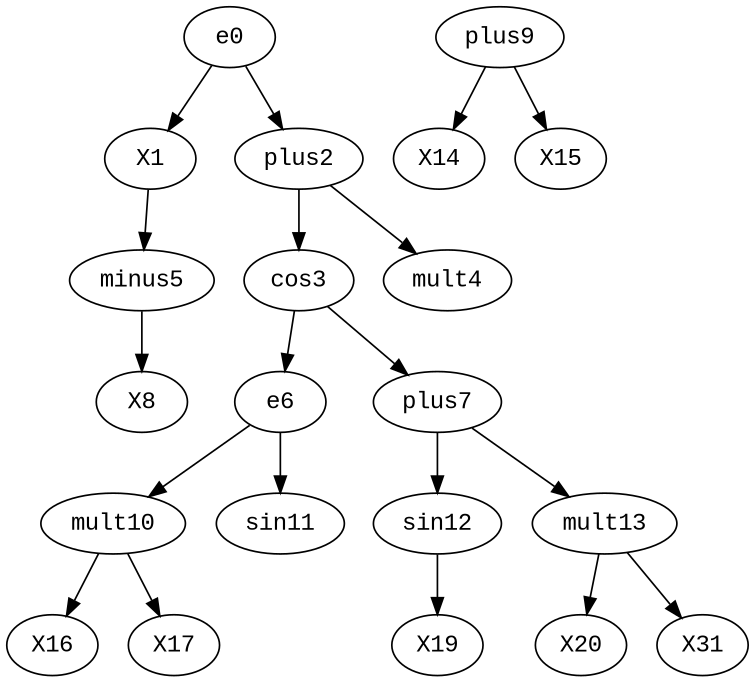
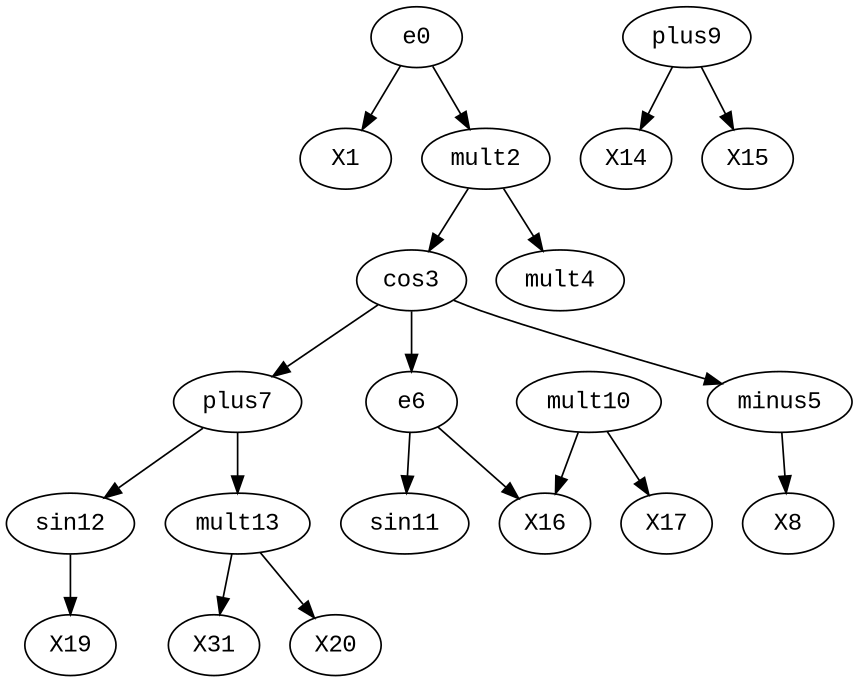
(299, 159) -> (486, 159)
(147, 211) -> (579, 342)
(206, 456) -> (472, 457)
